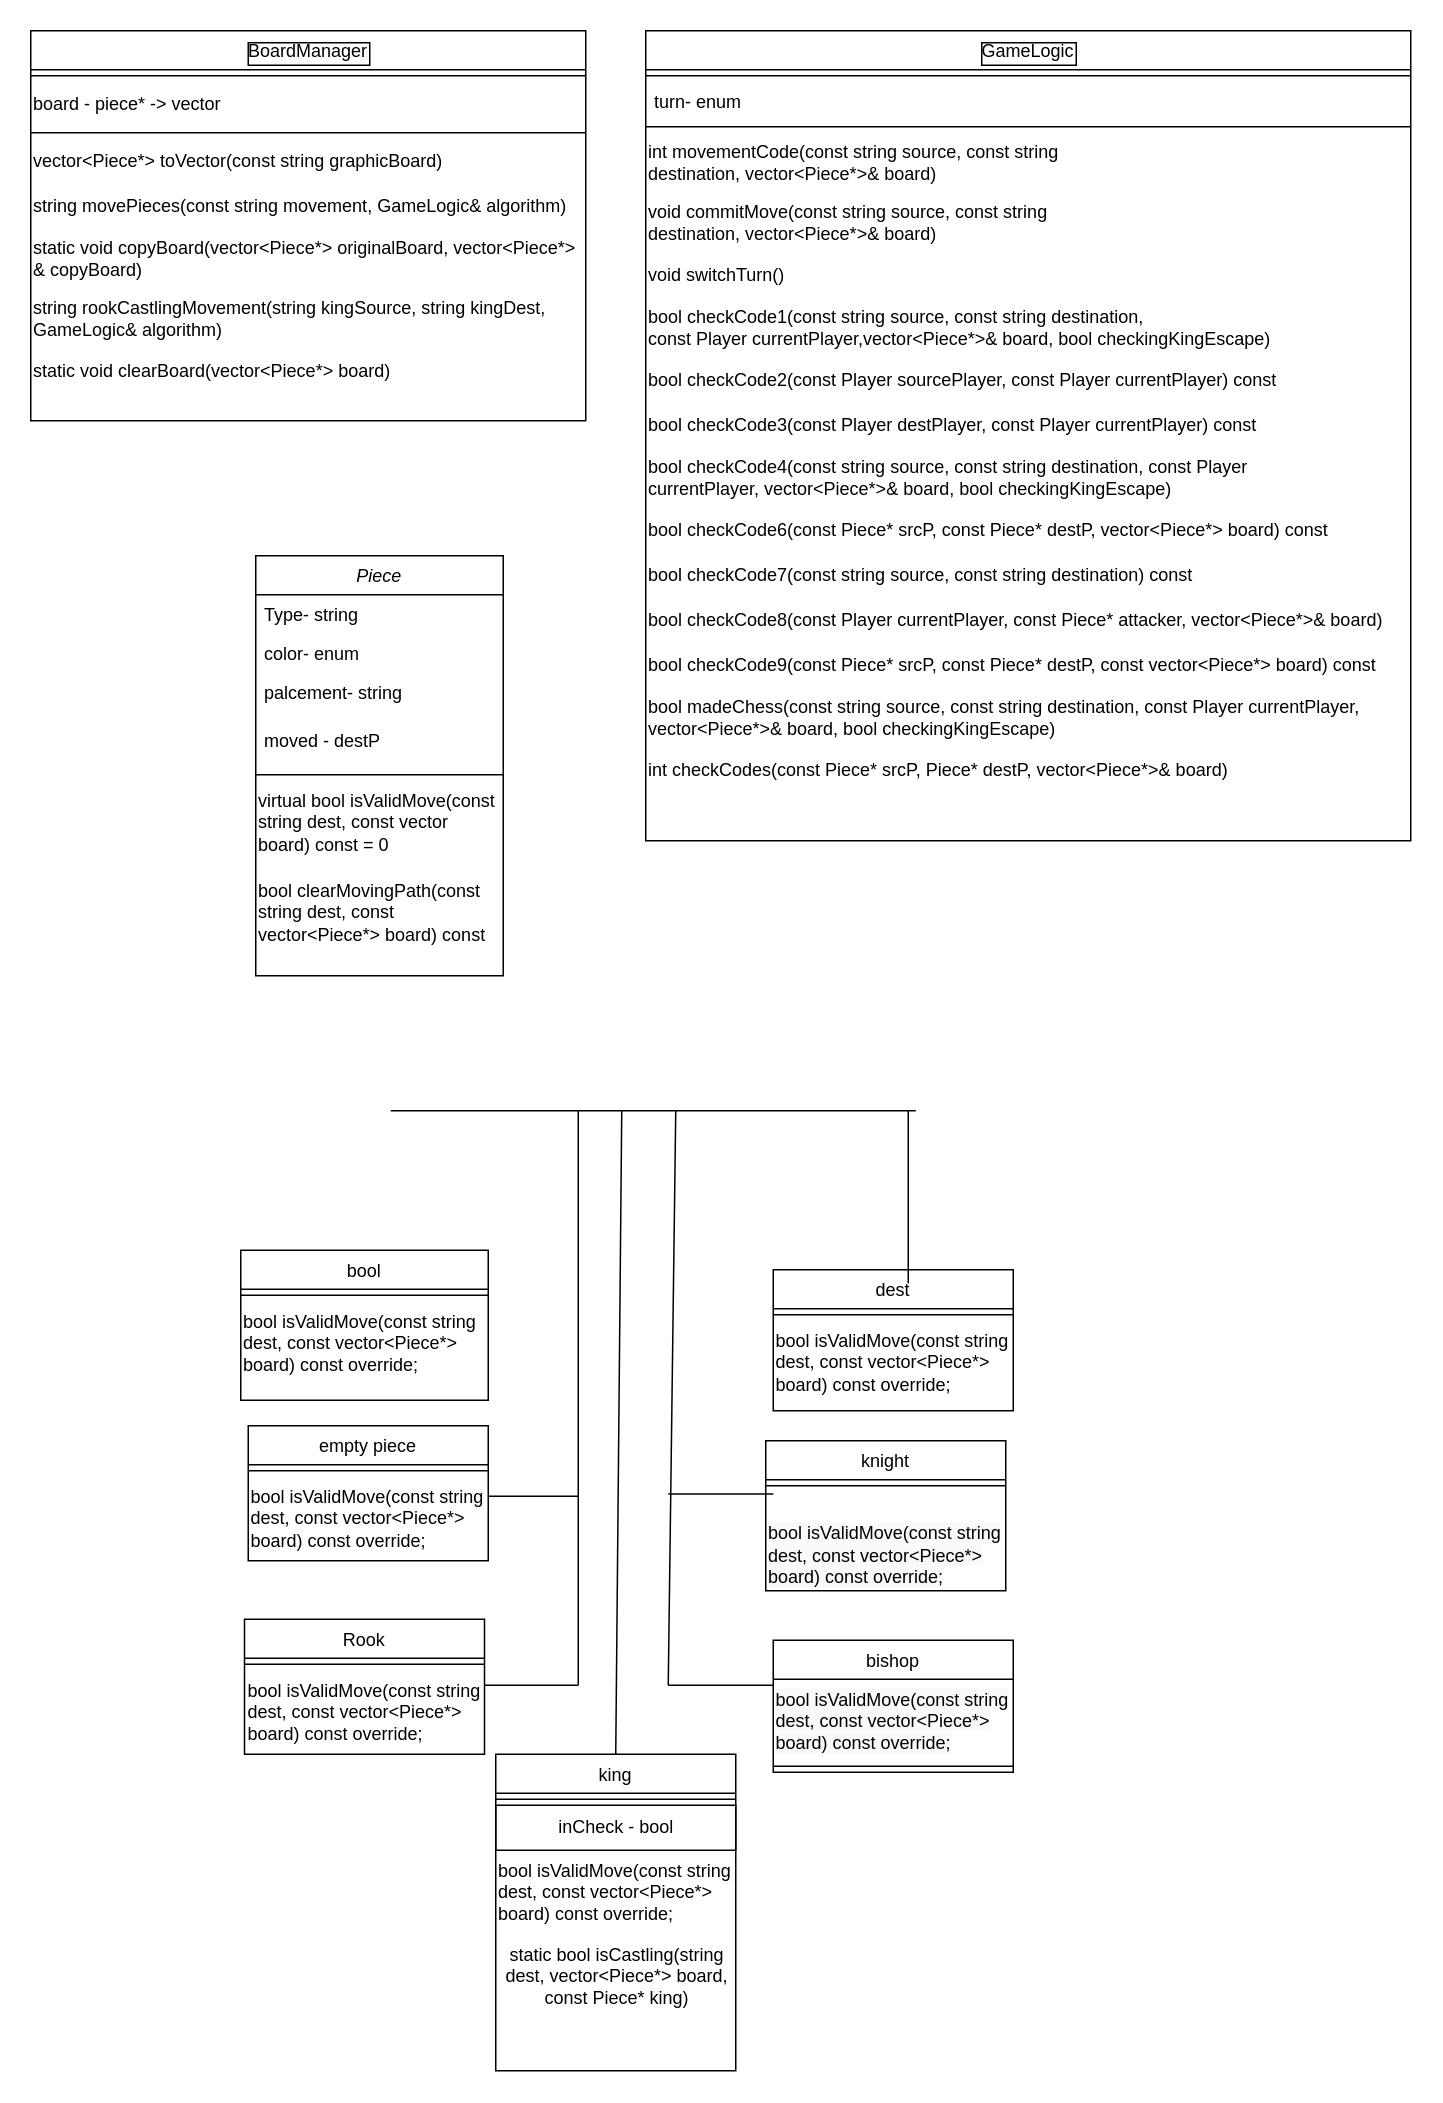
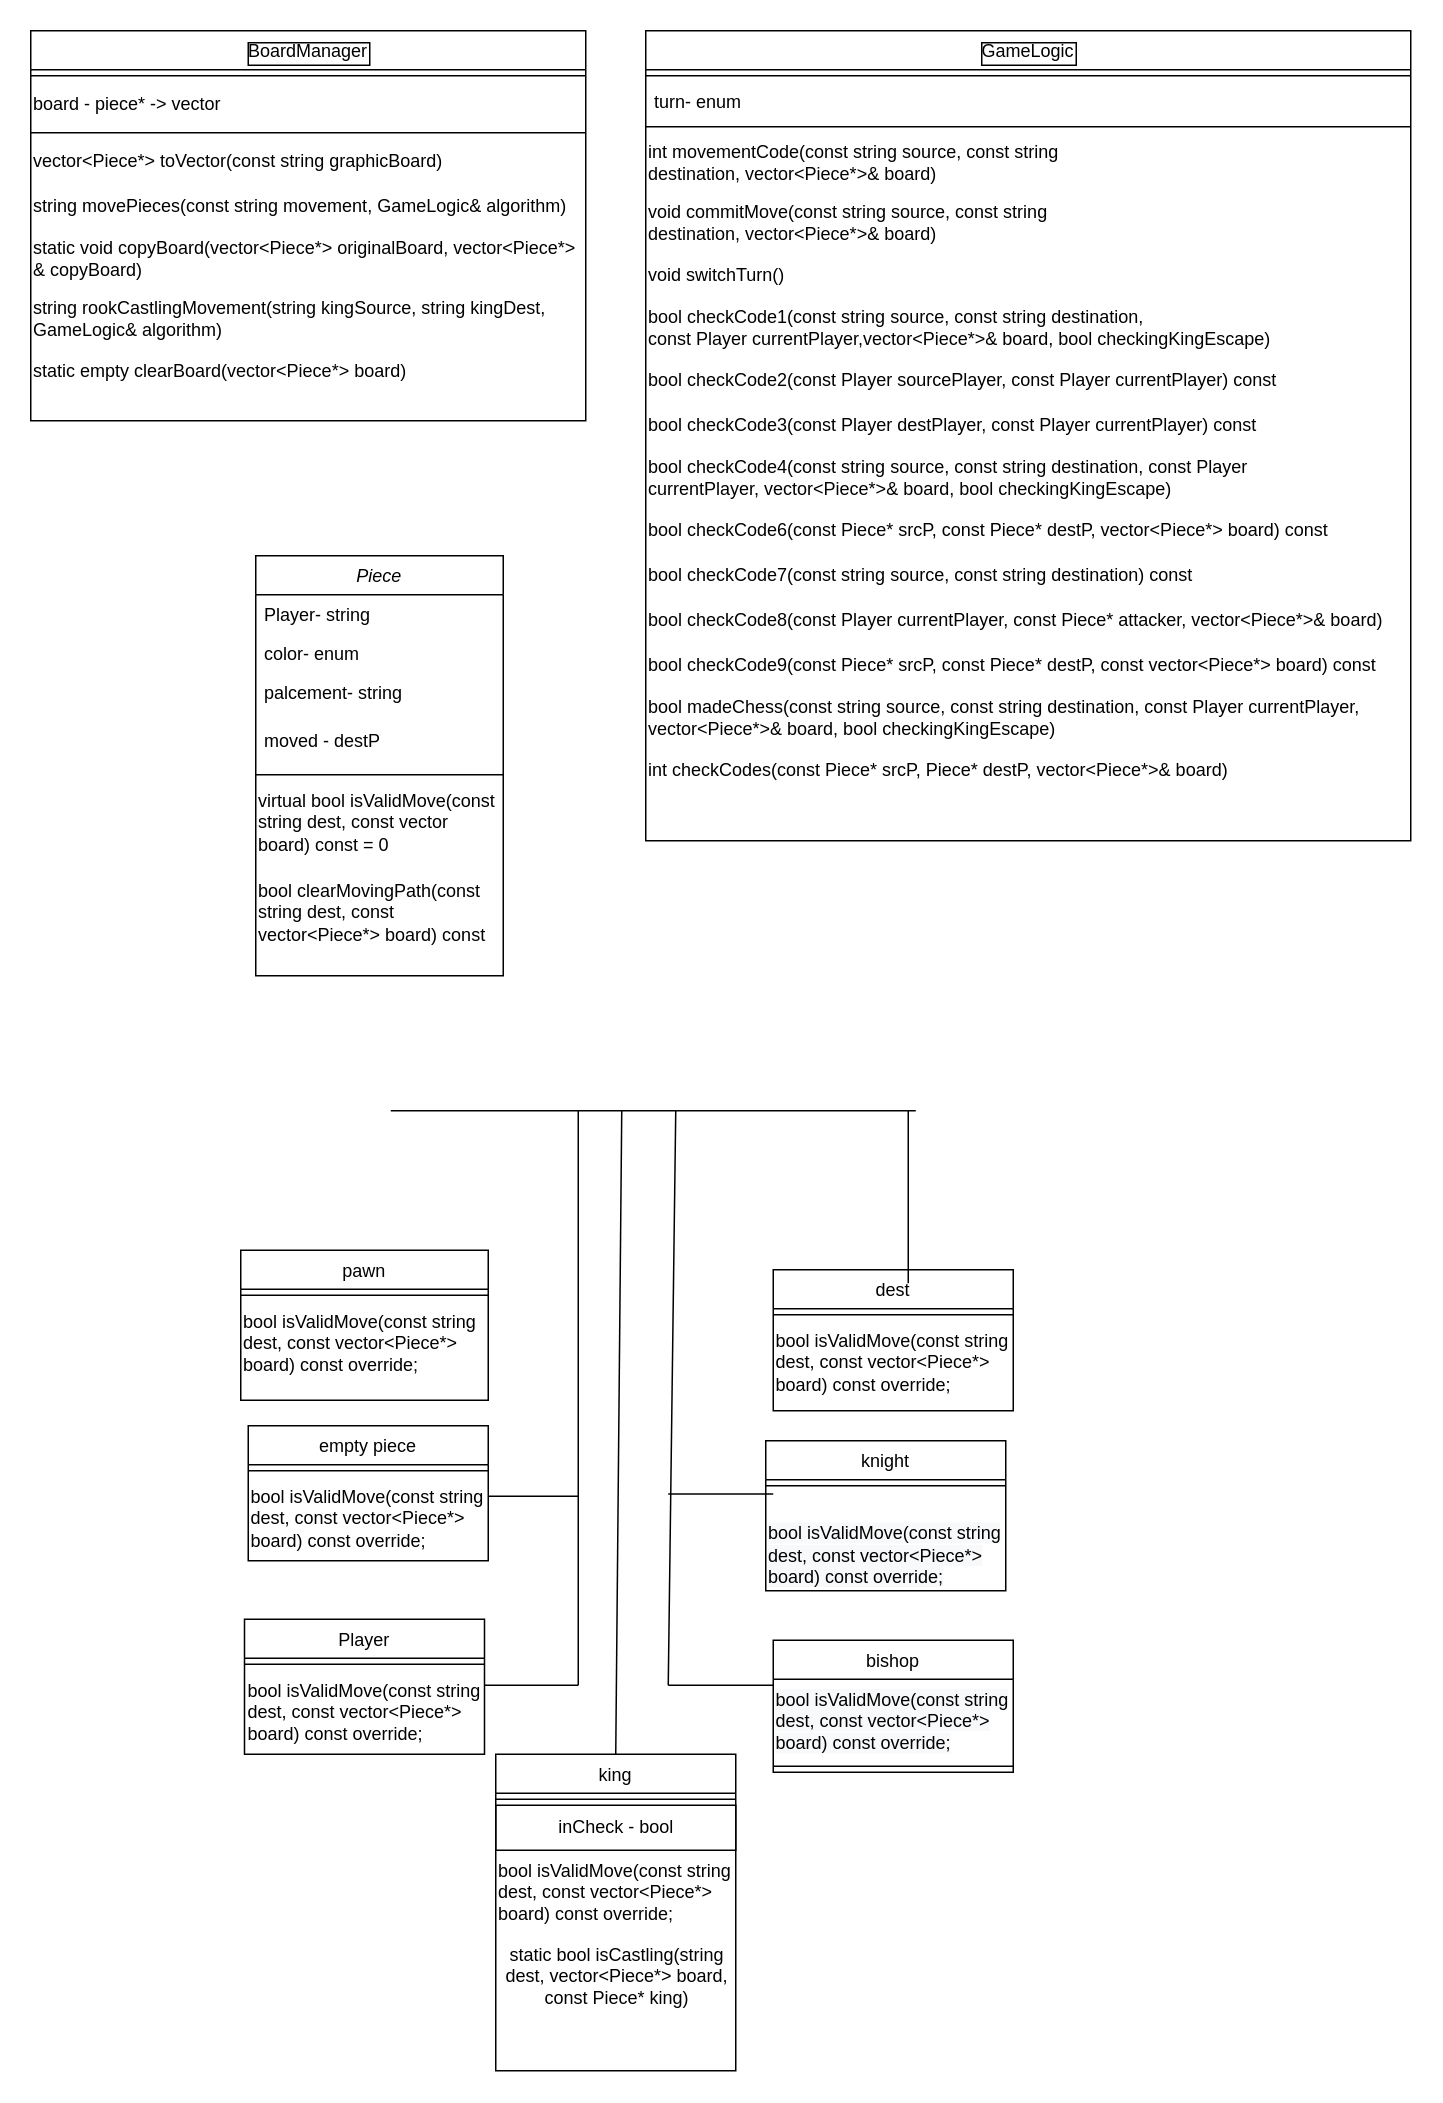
(239, 371) -> (247, 371)
(320, 615) -> (328, 615)
(364, 1271) -> (364, 1271)
(364, 1640) -> (364, 1640)
